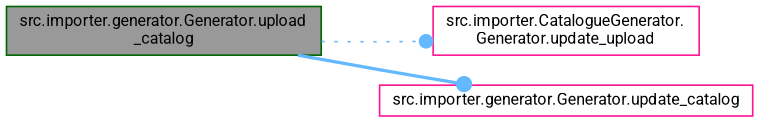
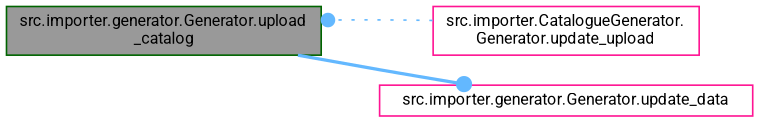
(370, 42) -> (384, 20)
(566, 101) -> (566, 101)
